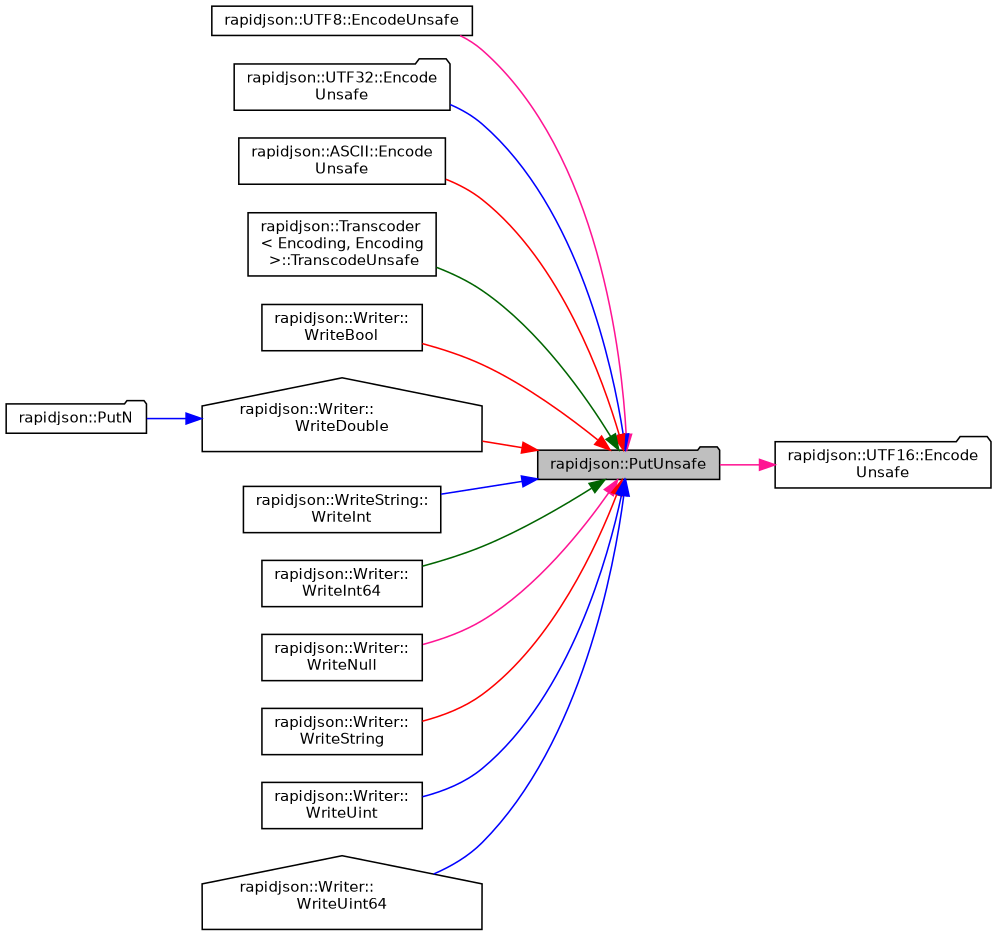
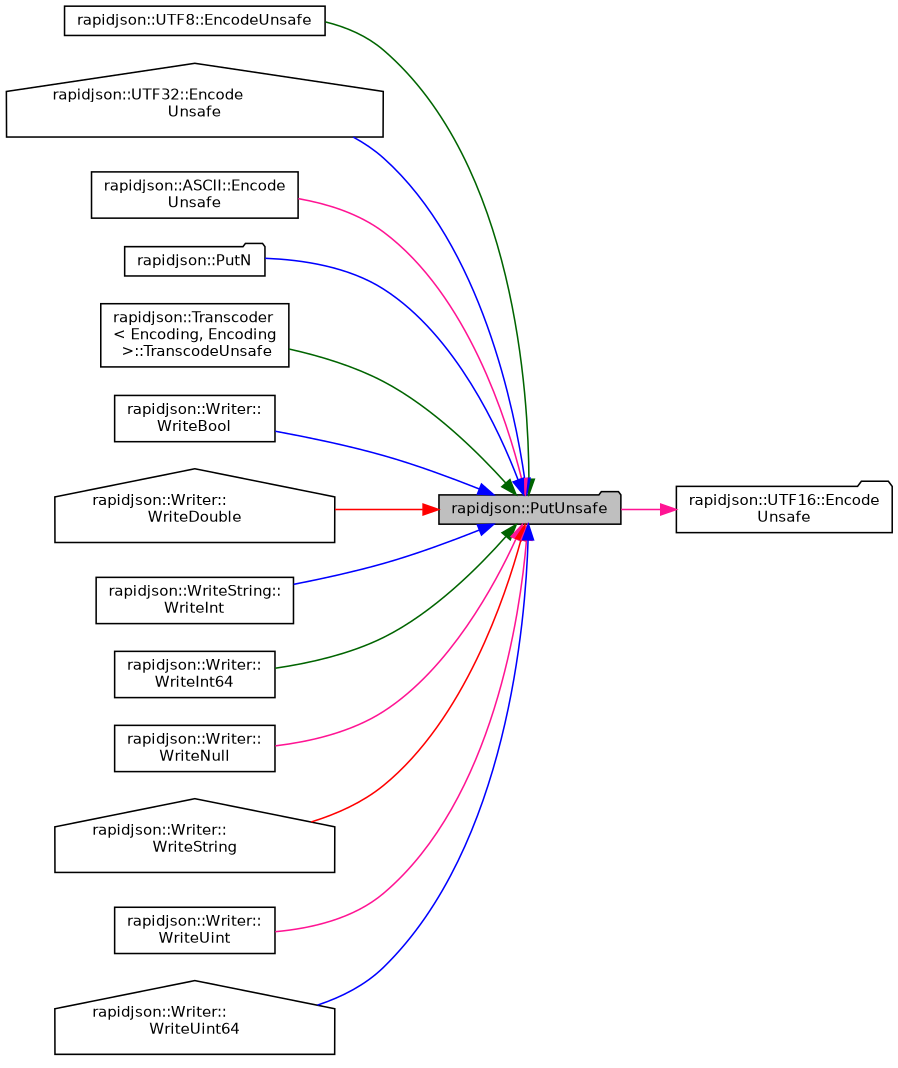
(342, 87) -> (195, 104)
(585, 216) -> (489, 218)
(557, 289) -> (449, 304)
(515, 382) -> (379, 454)
(166, 419) -> (427, 326)
(558, 672) -> (464, 784)
(342, 732) -> (195, 839)
